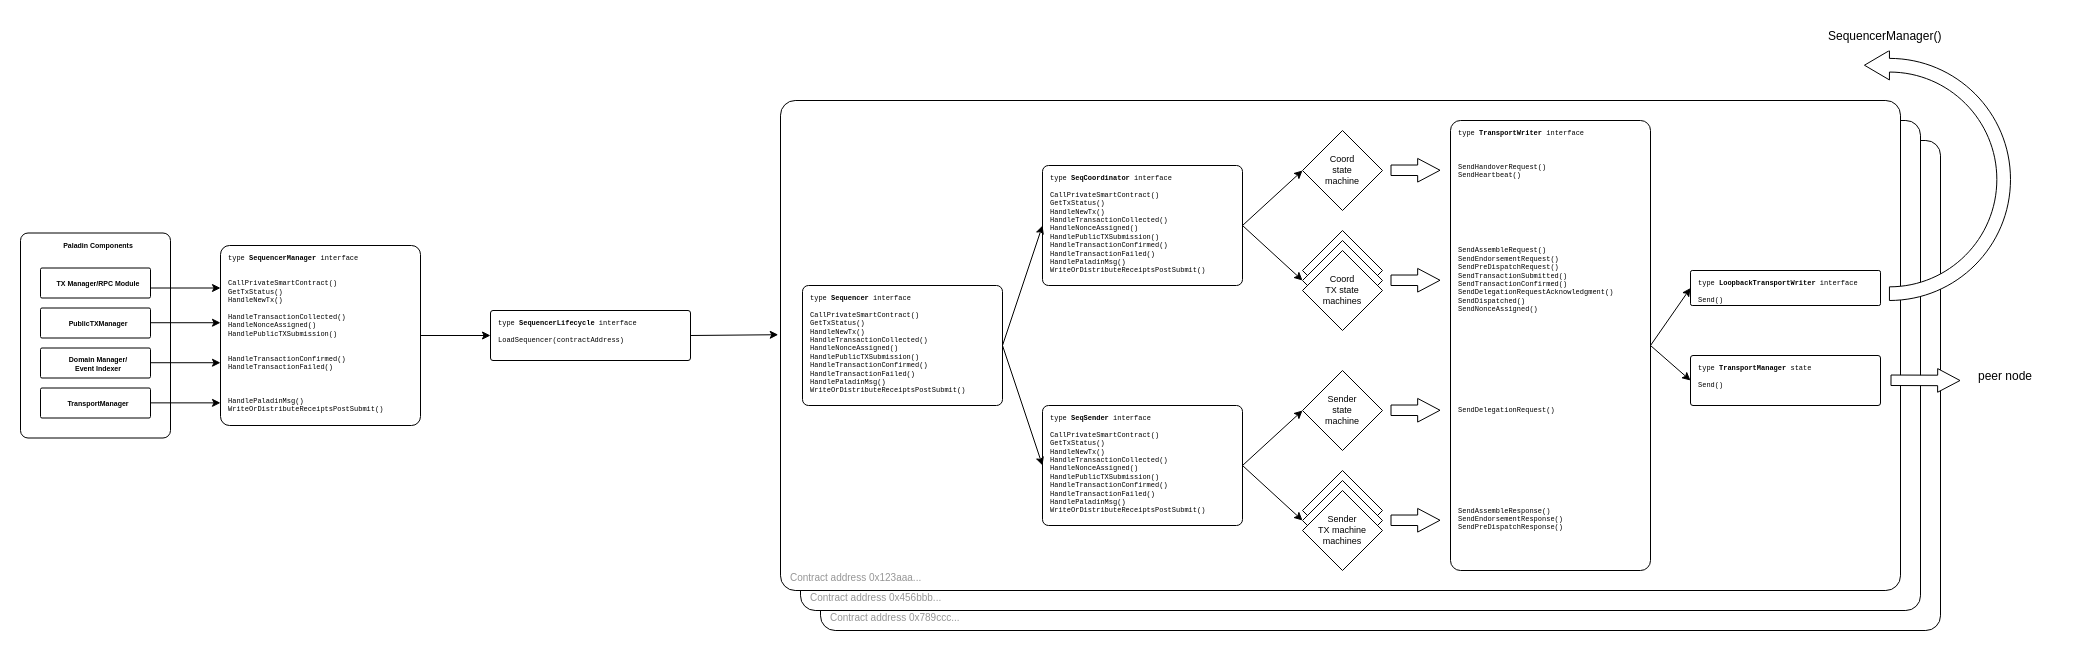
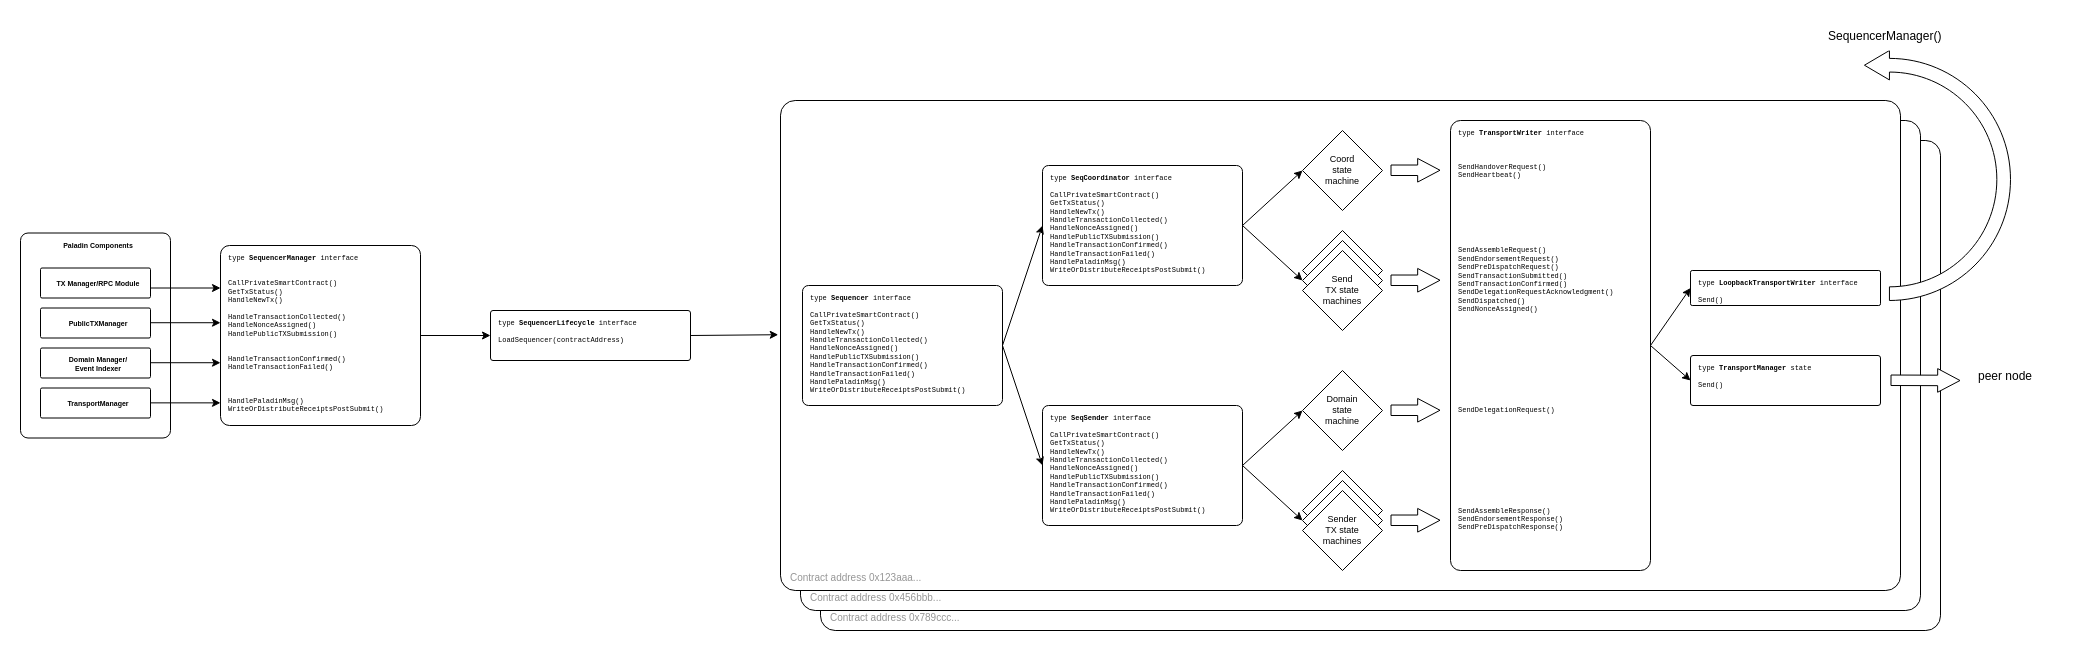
(1343, 291) -> (1343, 291)
(1343, 411) -> (1343, 411)
(1343, 531) -> (1343, 531)
